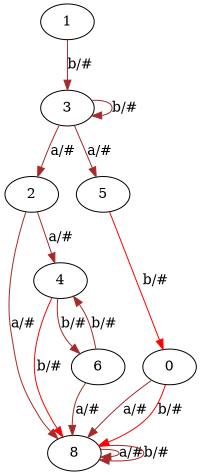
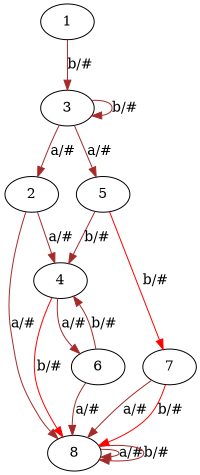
none -> (84, 233)
(74, 324) -> (74, 324)
(170, 367) -> (170, 367)
